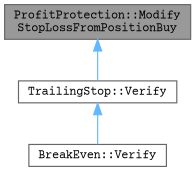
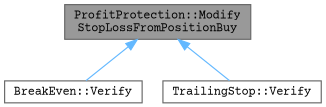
(98, 130) -> (107, 64)
